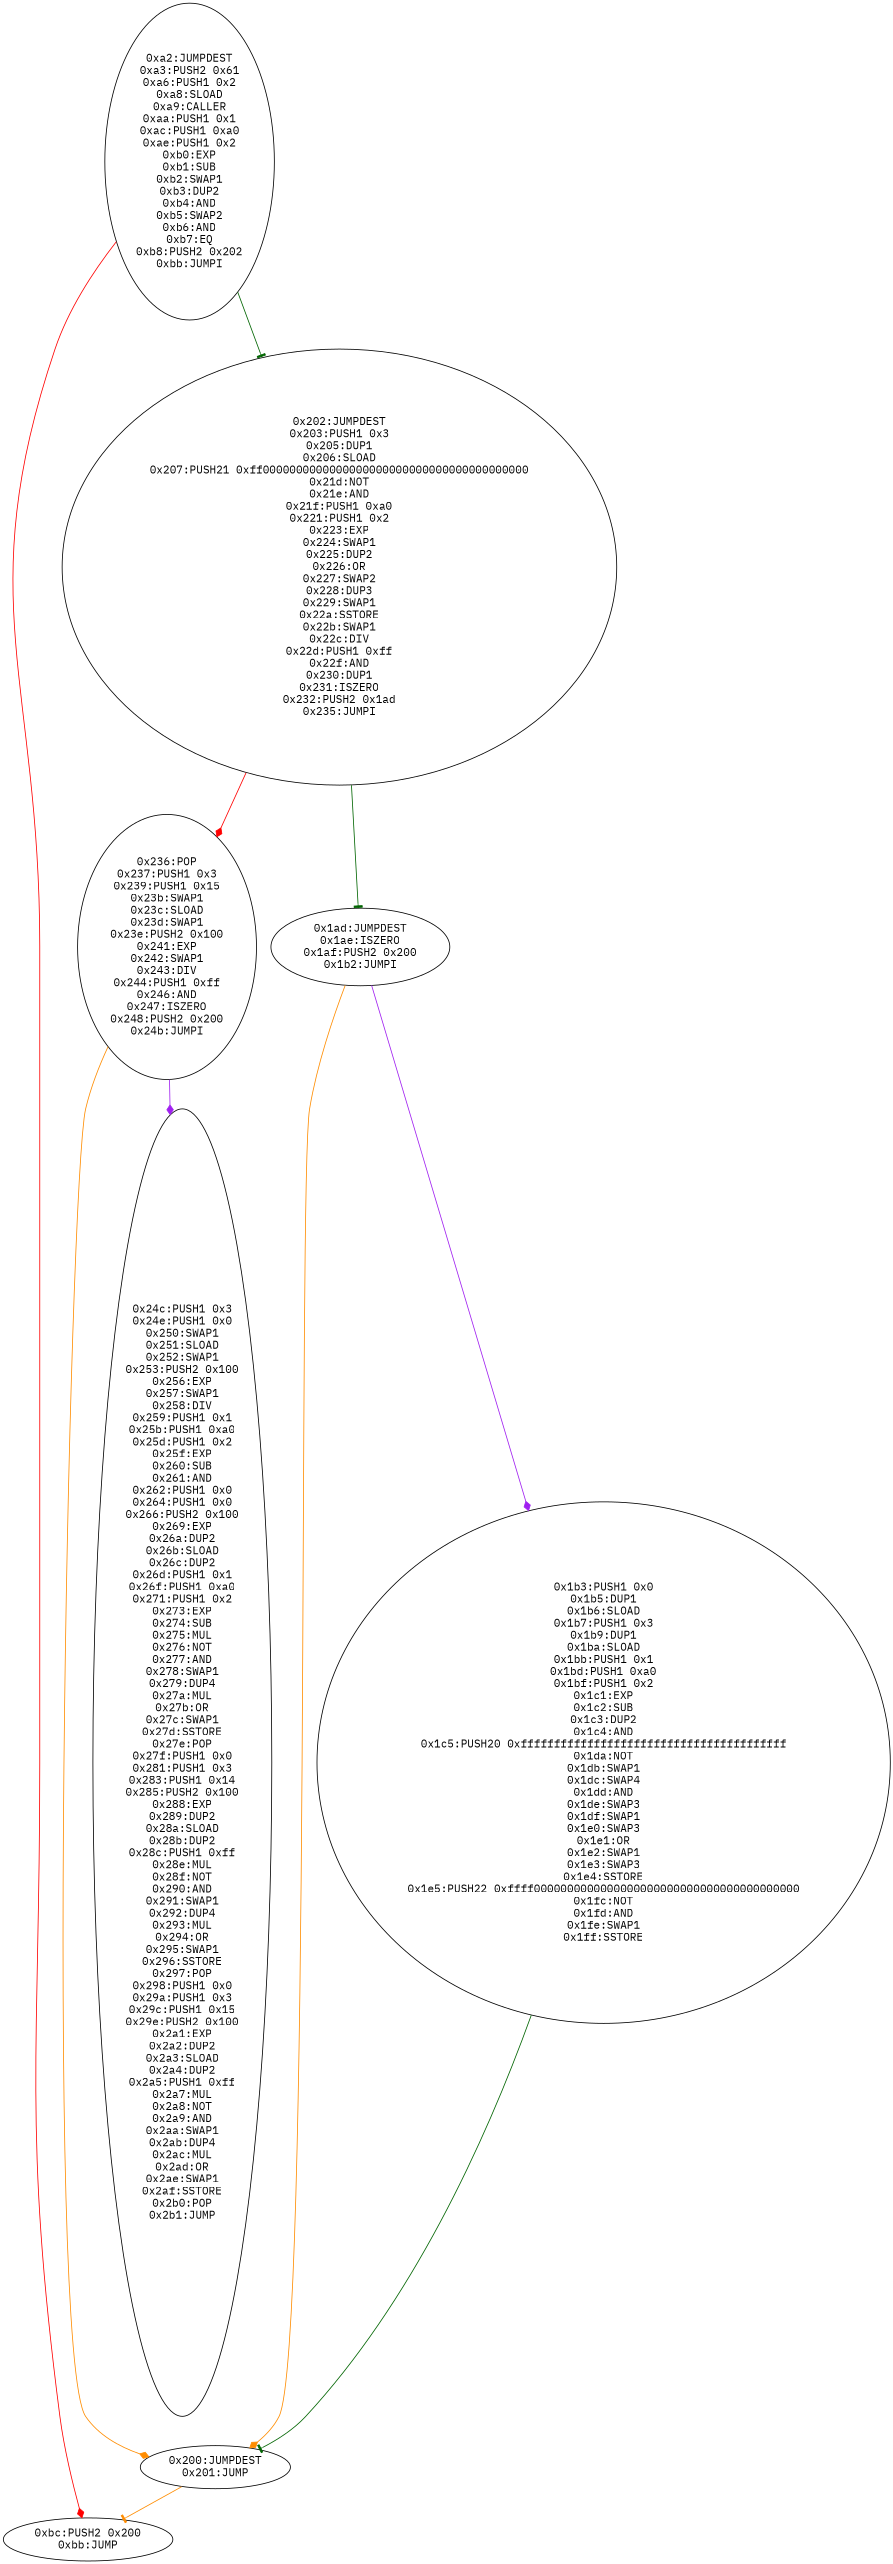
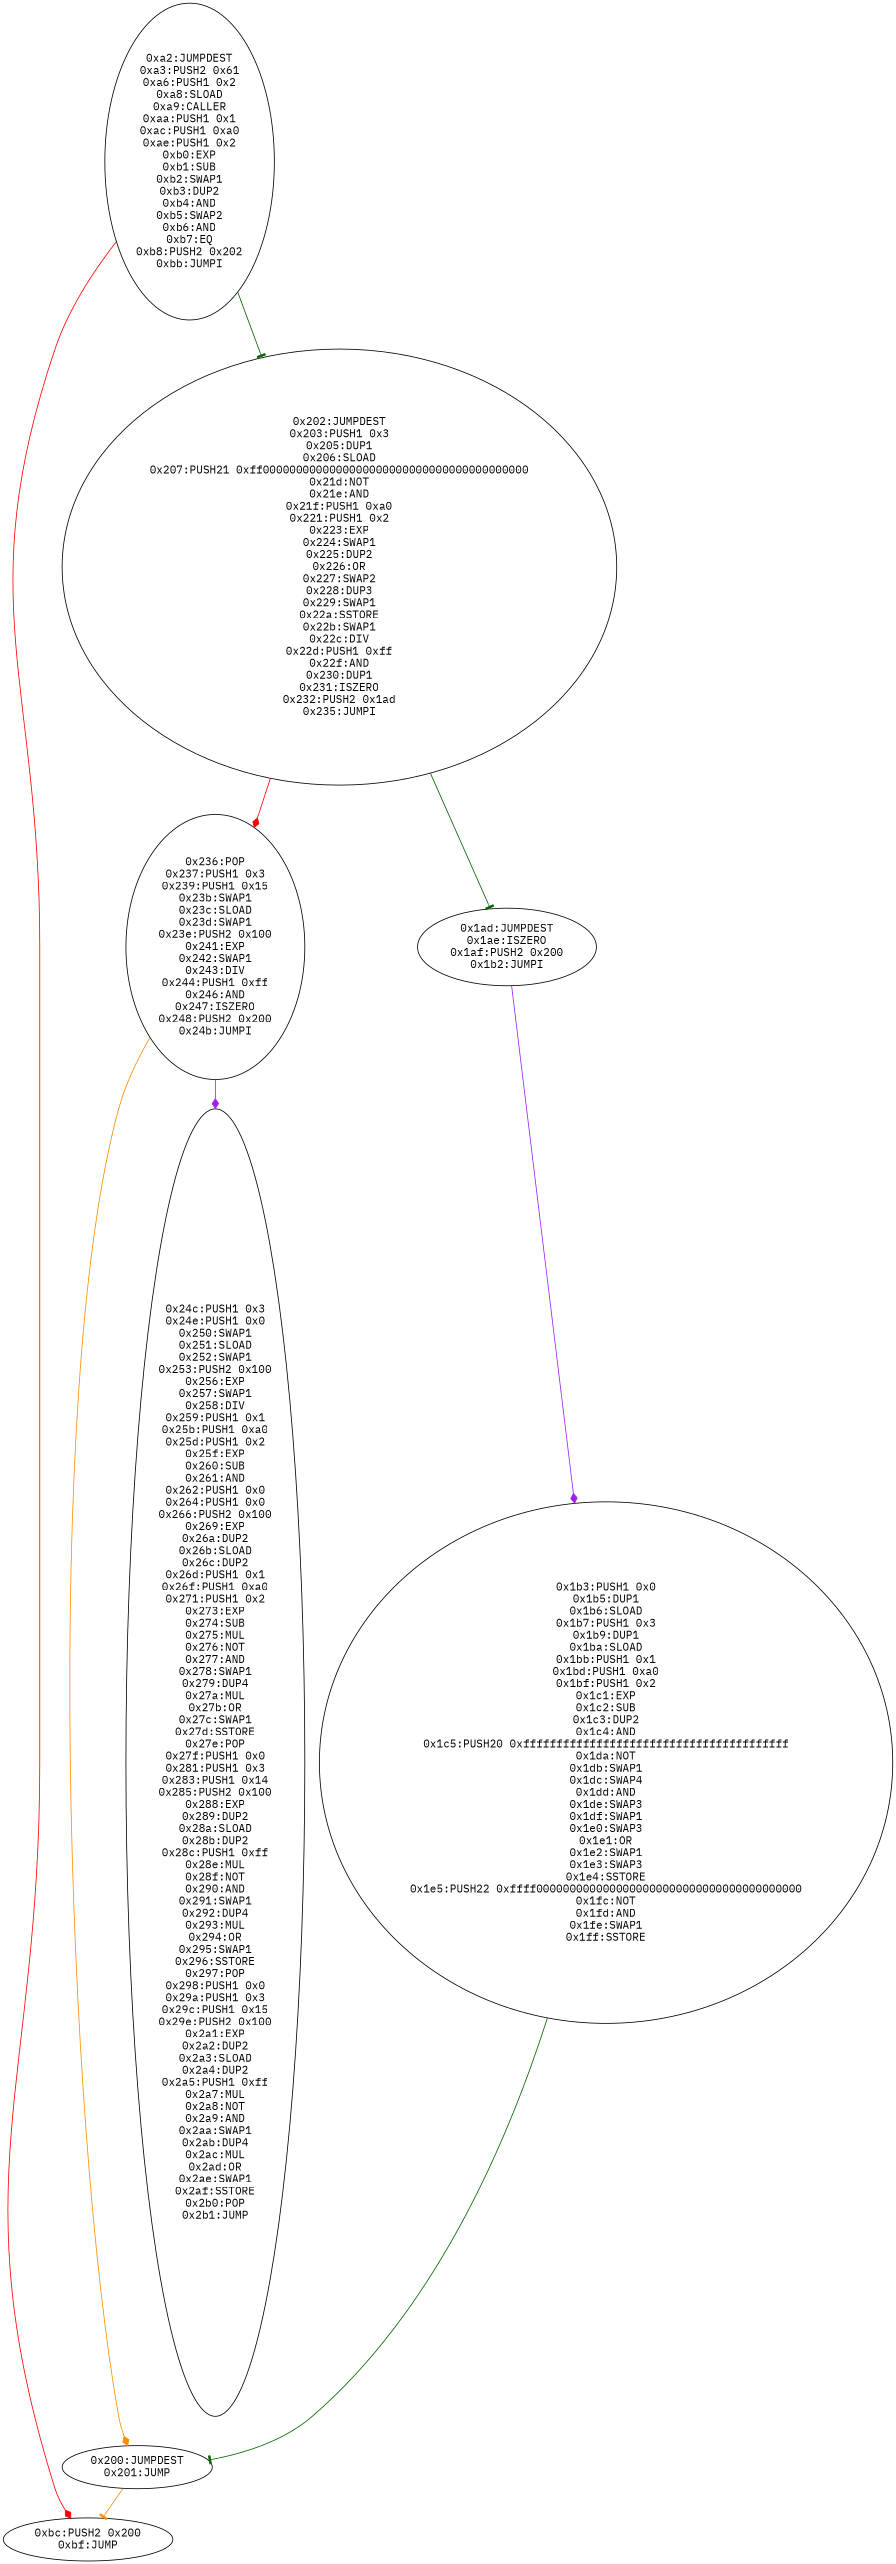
(302, 1715) -> none
(88, 2539) -> (88, 2539)
